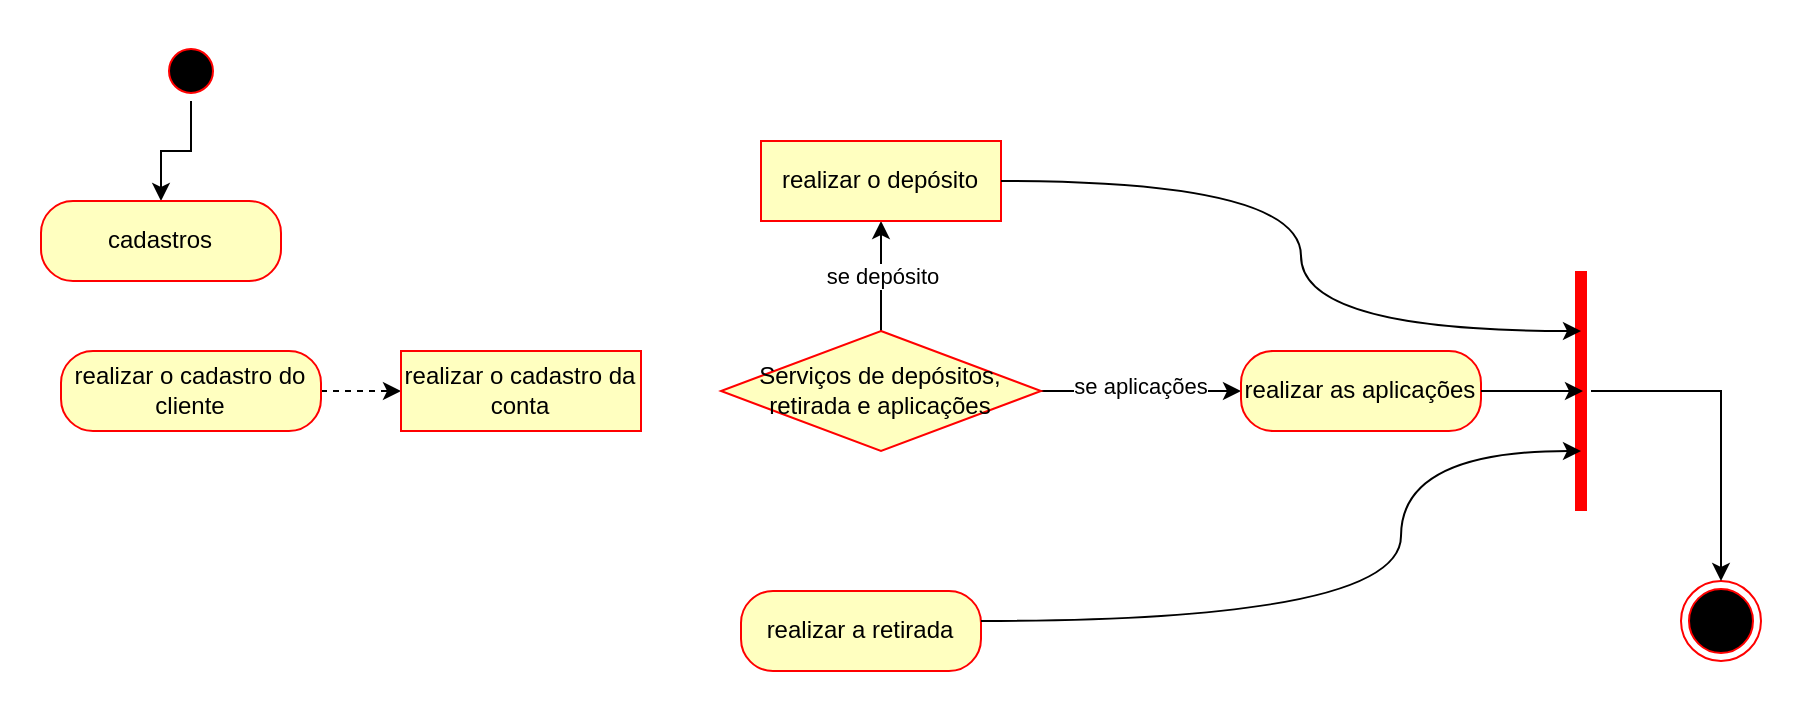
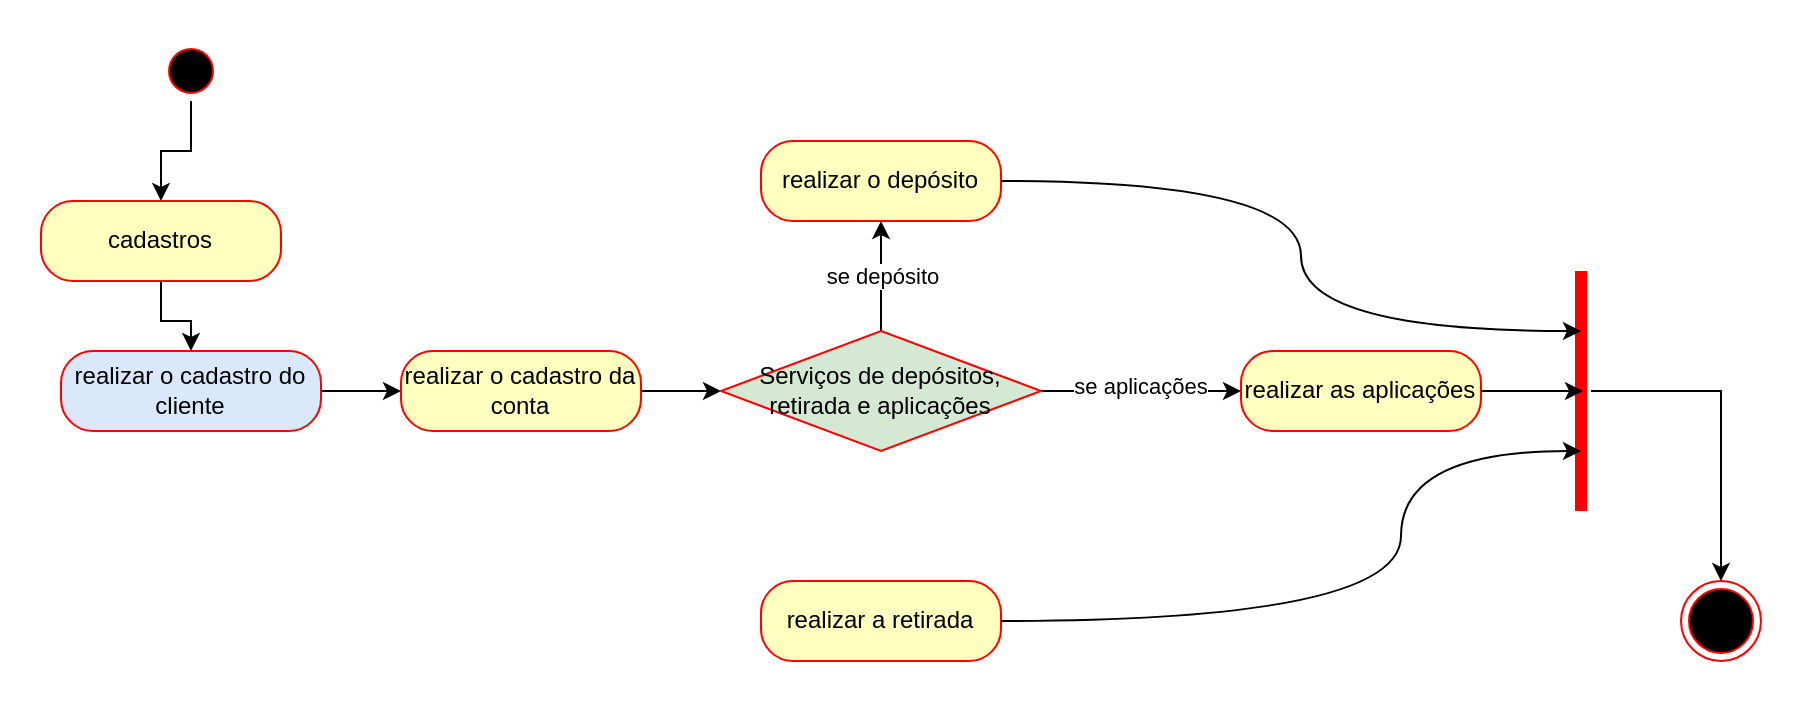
(881, 181) -> (881, 181)
none -> (164, 321)
(191, 391) -> (191, 391)
(353, 391) -> (353, 391)
(521, 391) -> (521, 391)
none -> (674, 391)
(881, 391) -> (881, 391)
(861, 631) -> (881, 621)
